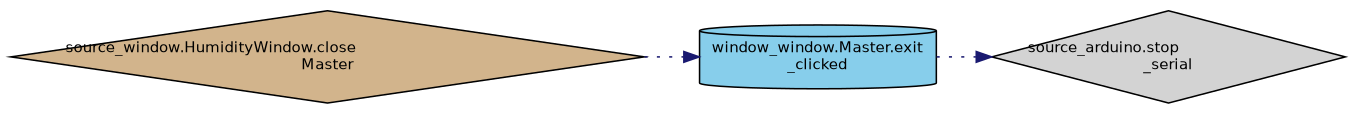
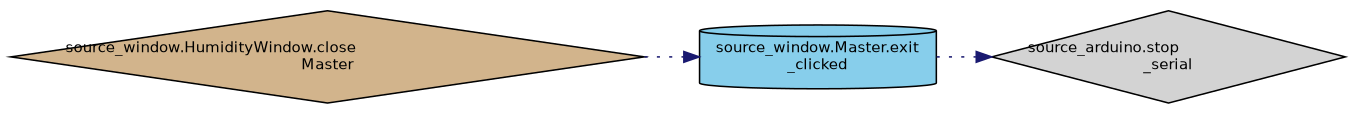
(818, 57) -> (818, 57)
